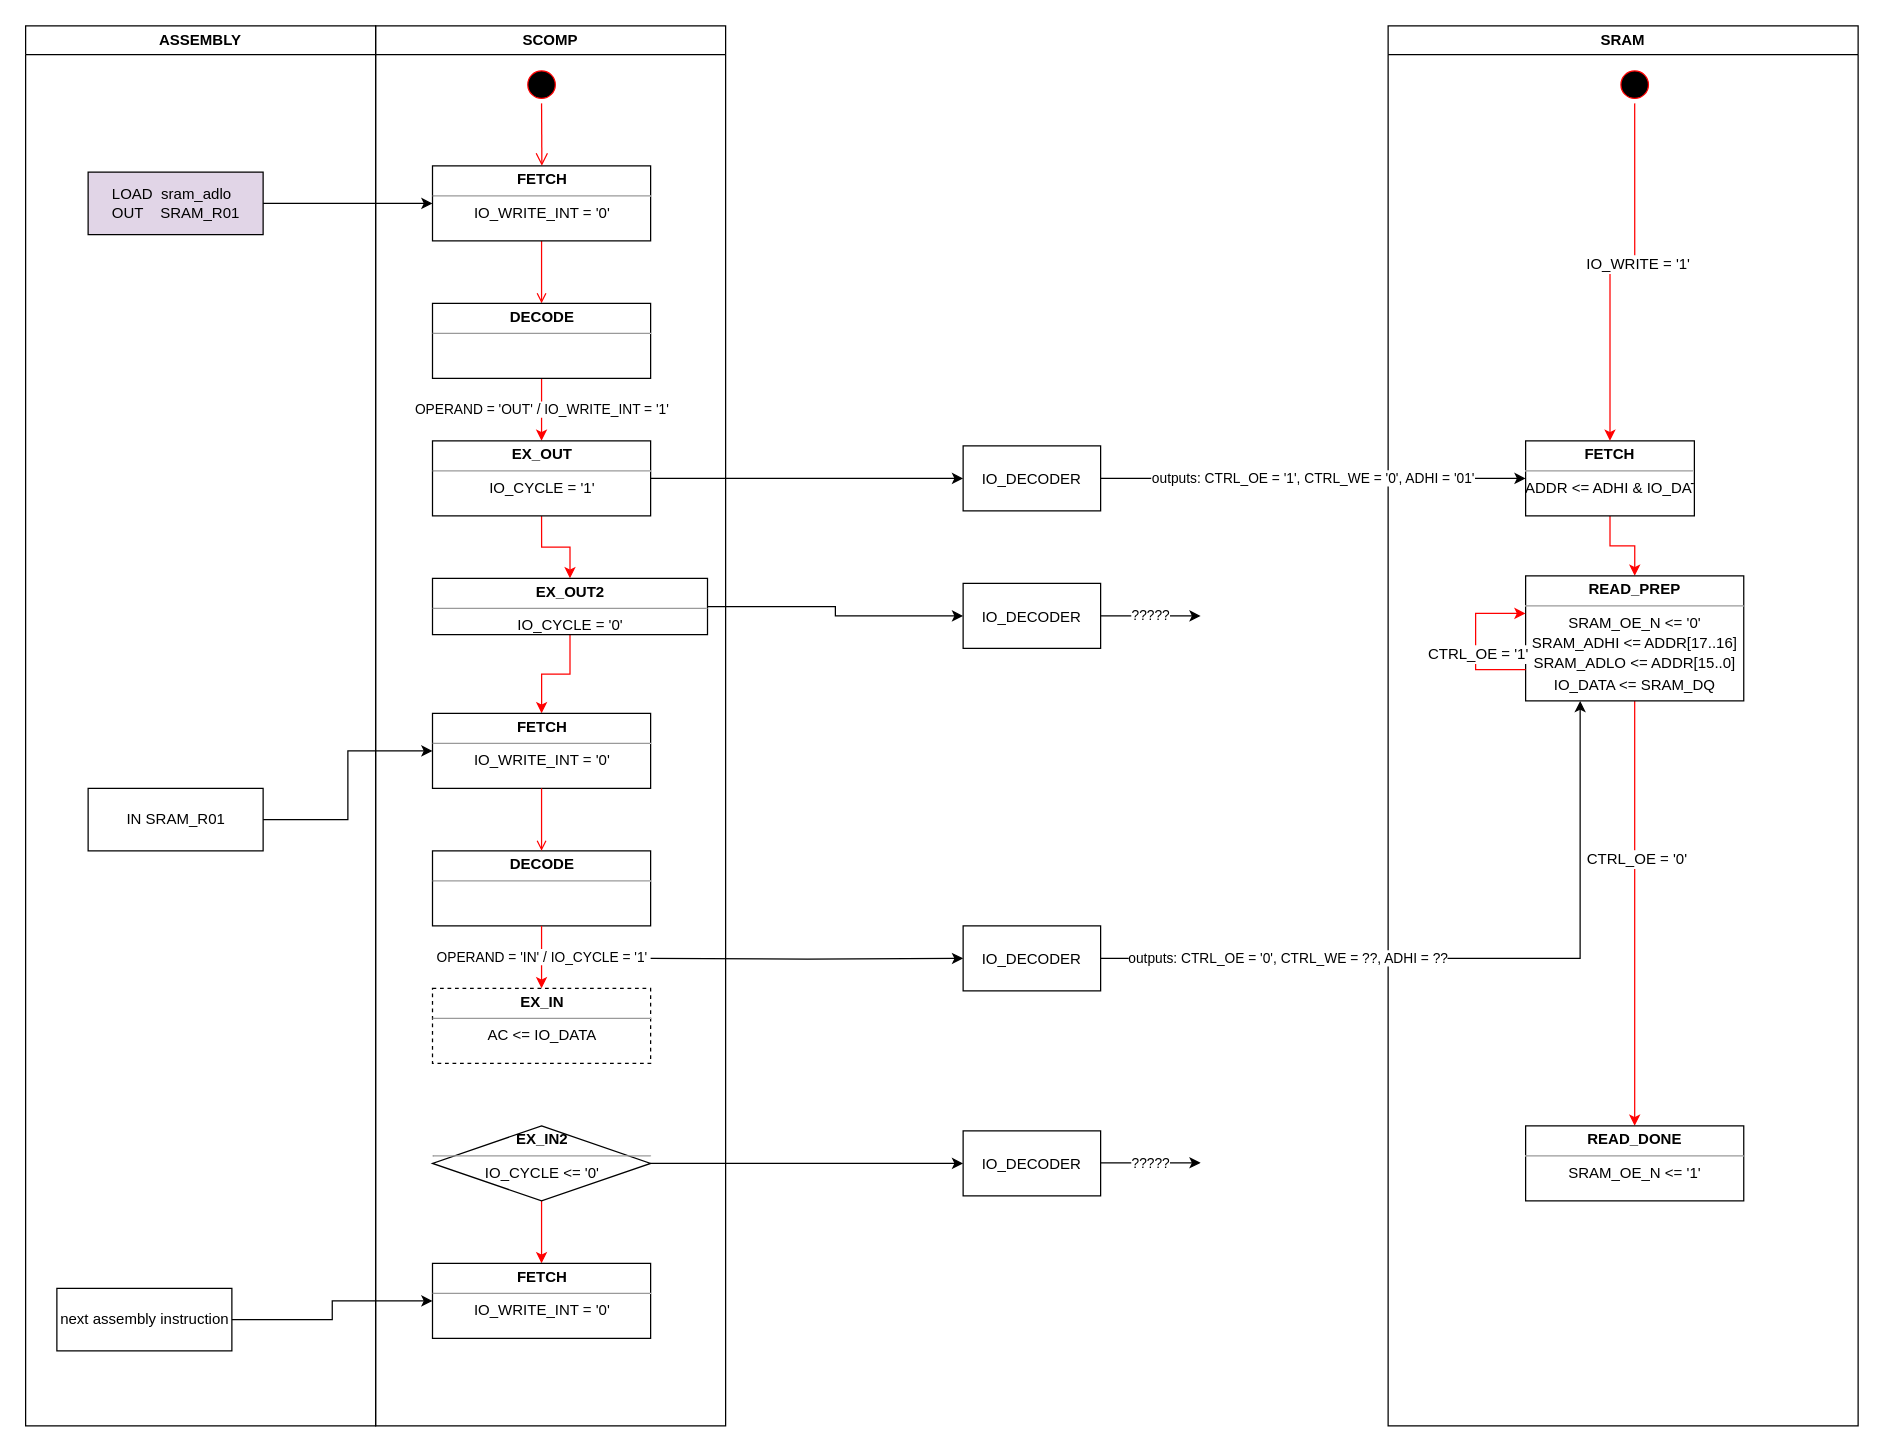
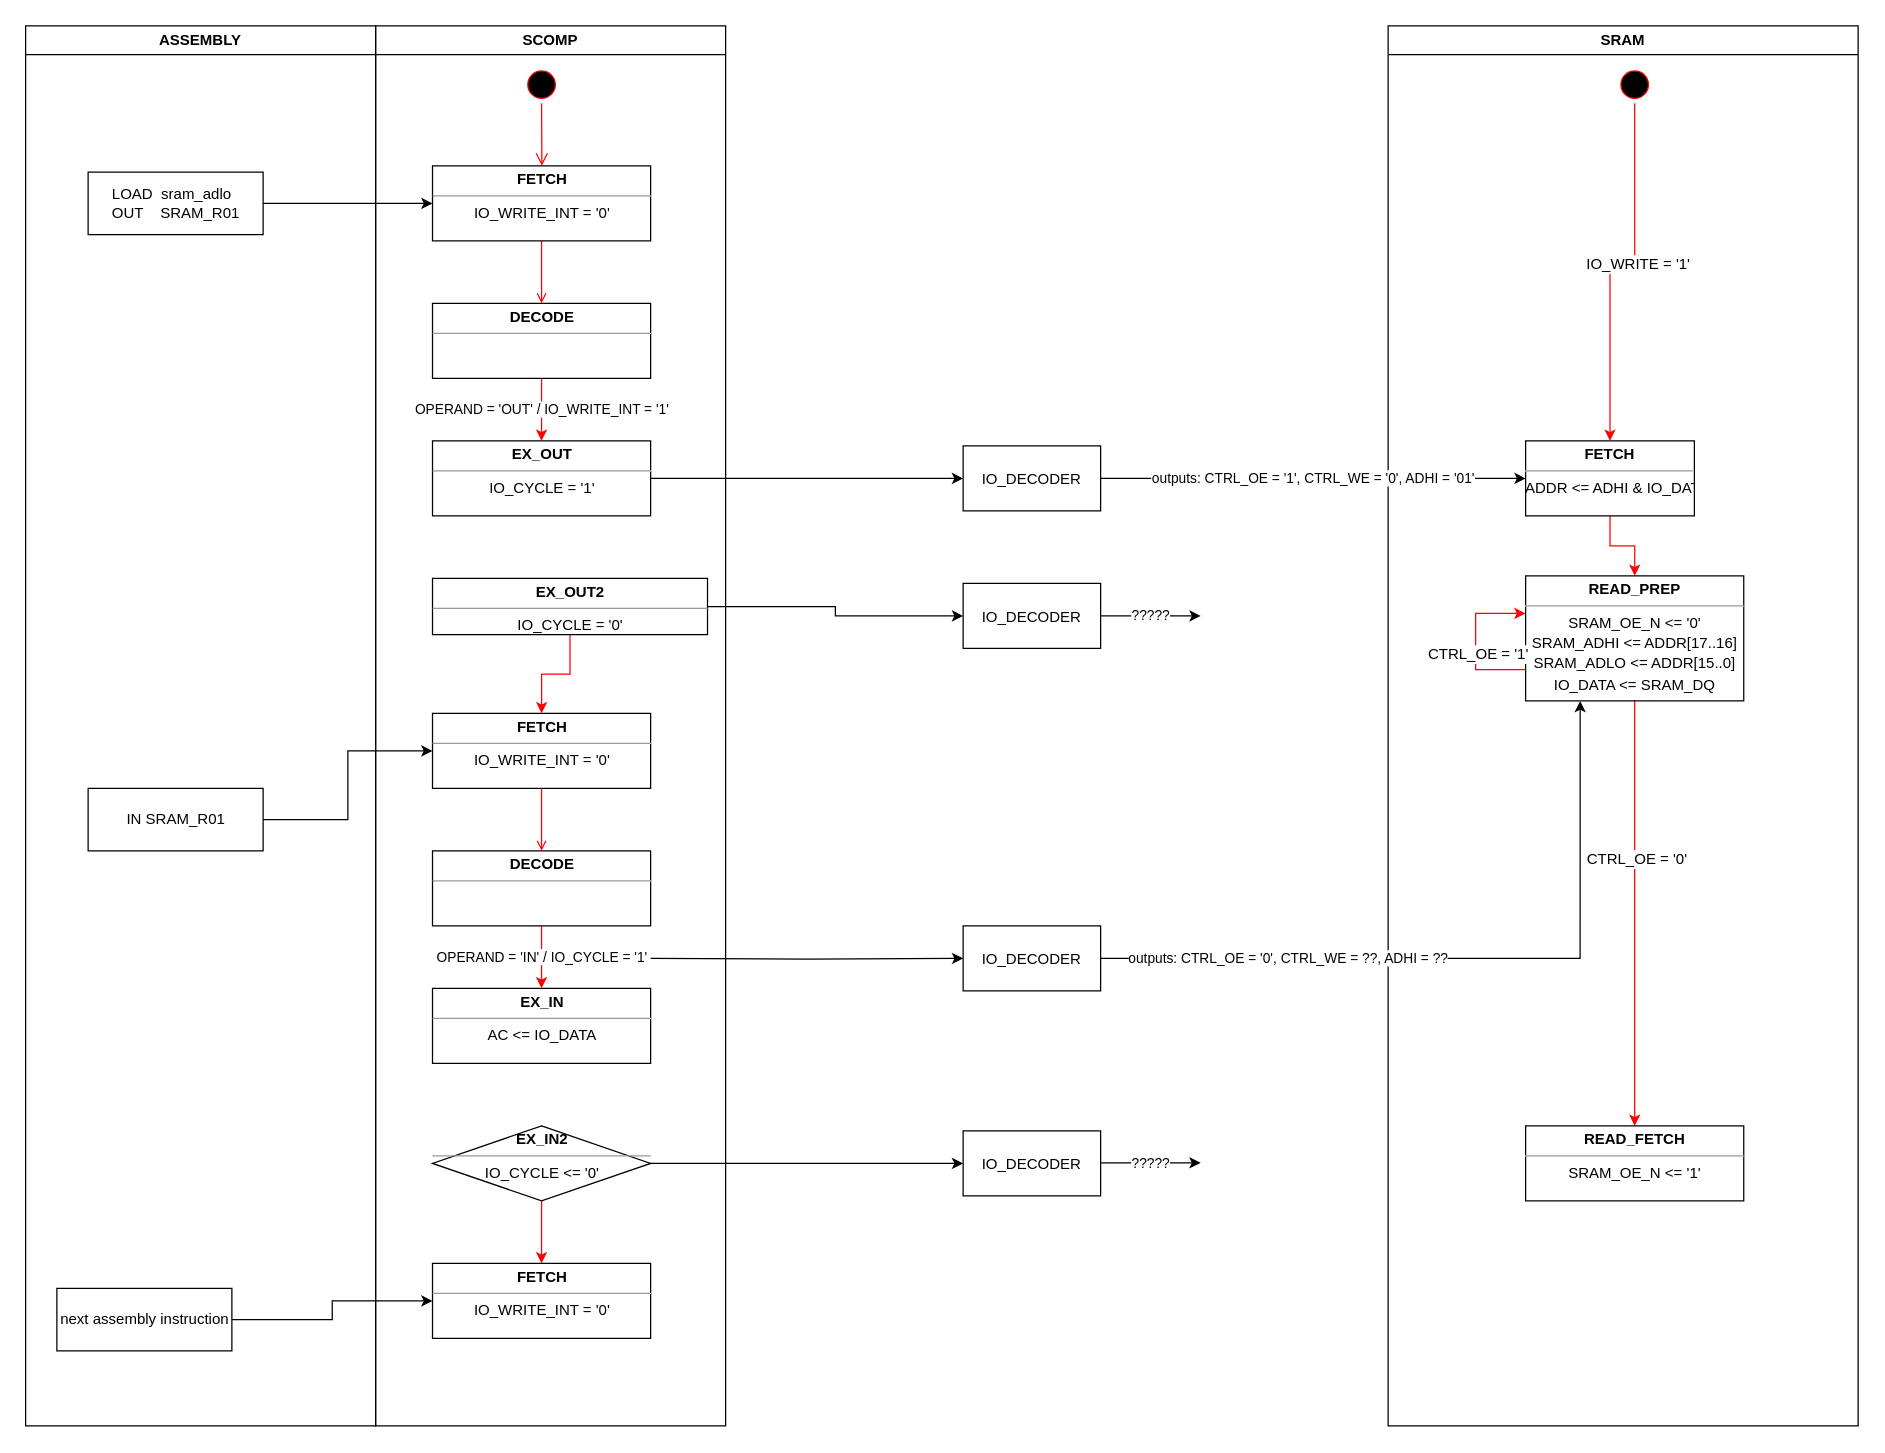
(176, 203) -> (176, 203)
(552, 547) -> none
(542, 1026) -> (542, 1026)
(1635, 1144) -> (1635, 1144)
